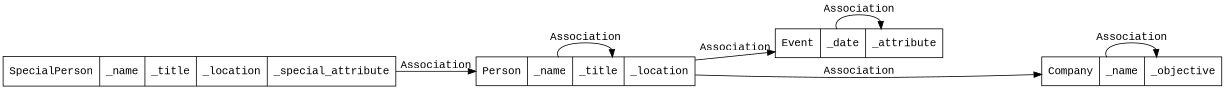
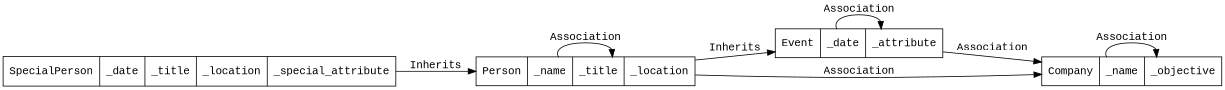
(735, 48) -> (735, 48)
none -> (988, 57)
(436, 65) -> (436, 65)
(122, 71) -> (122, 71)
